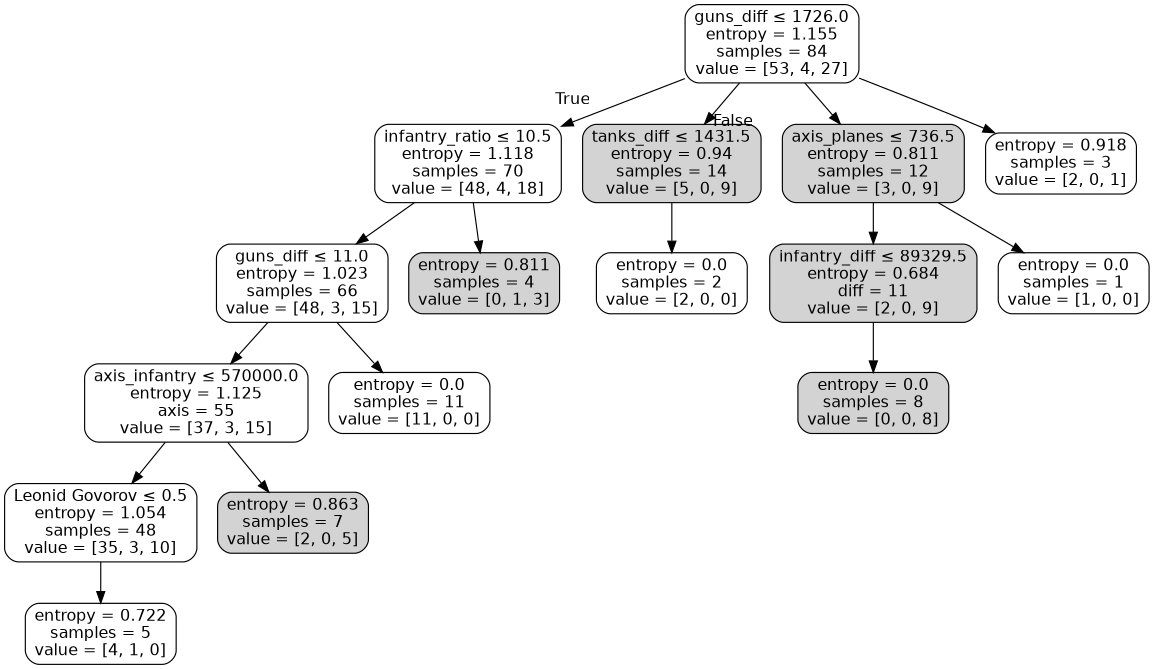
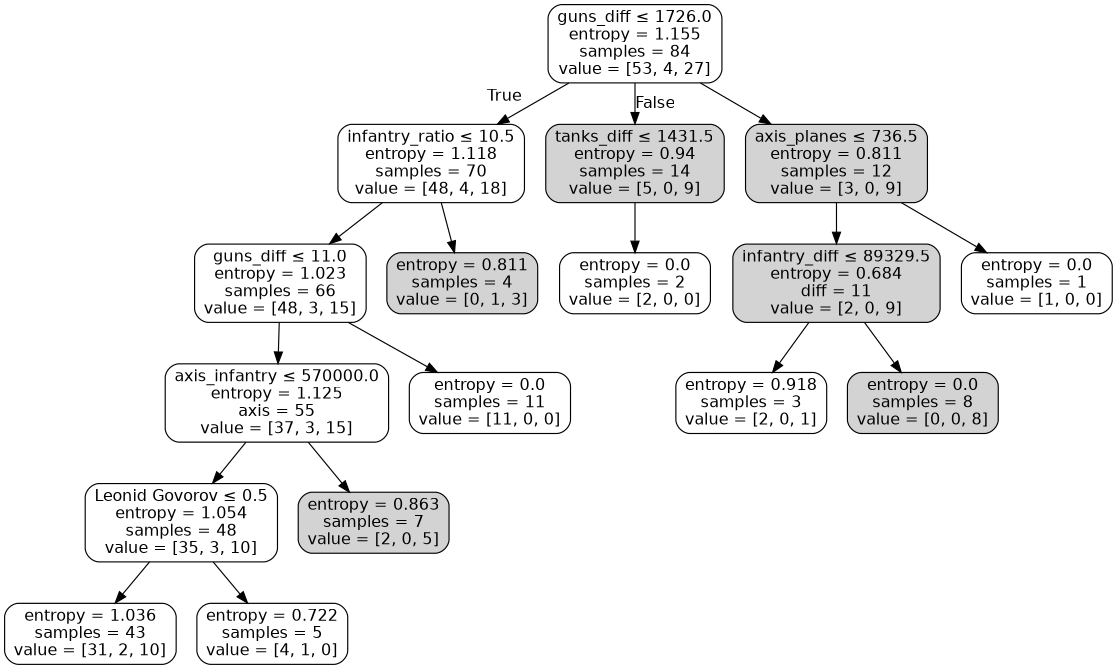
(922, 103) -> (794, 343)
none -> (90, 634)
